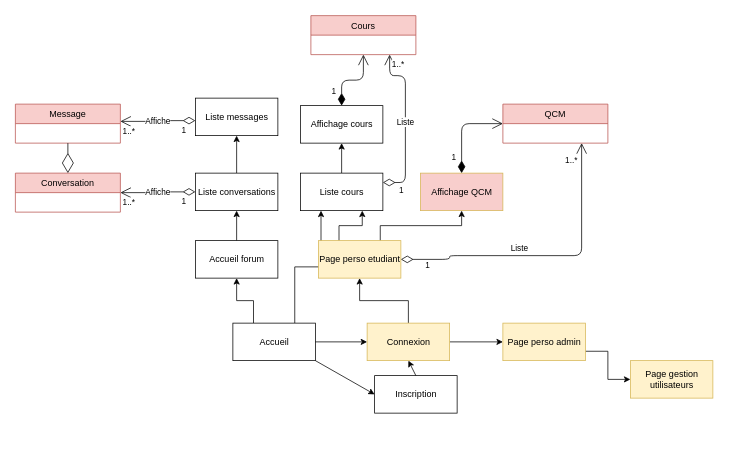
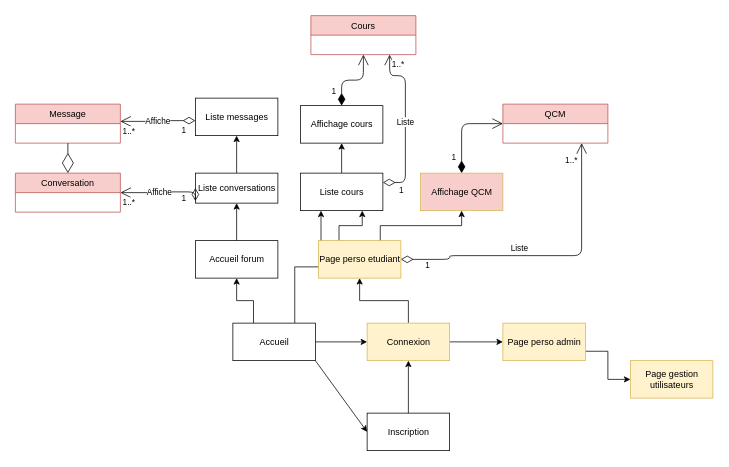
(237, 192) -> (237, 188)
(416, 394) -> (408, 432)
